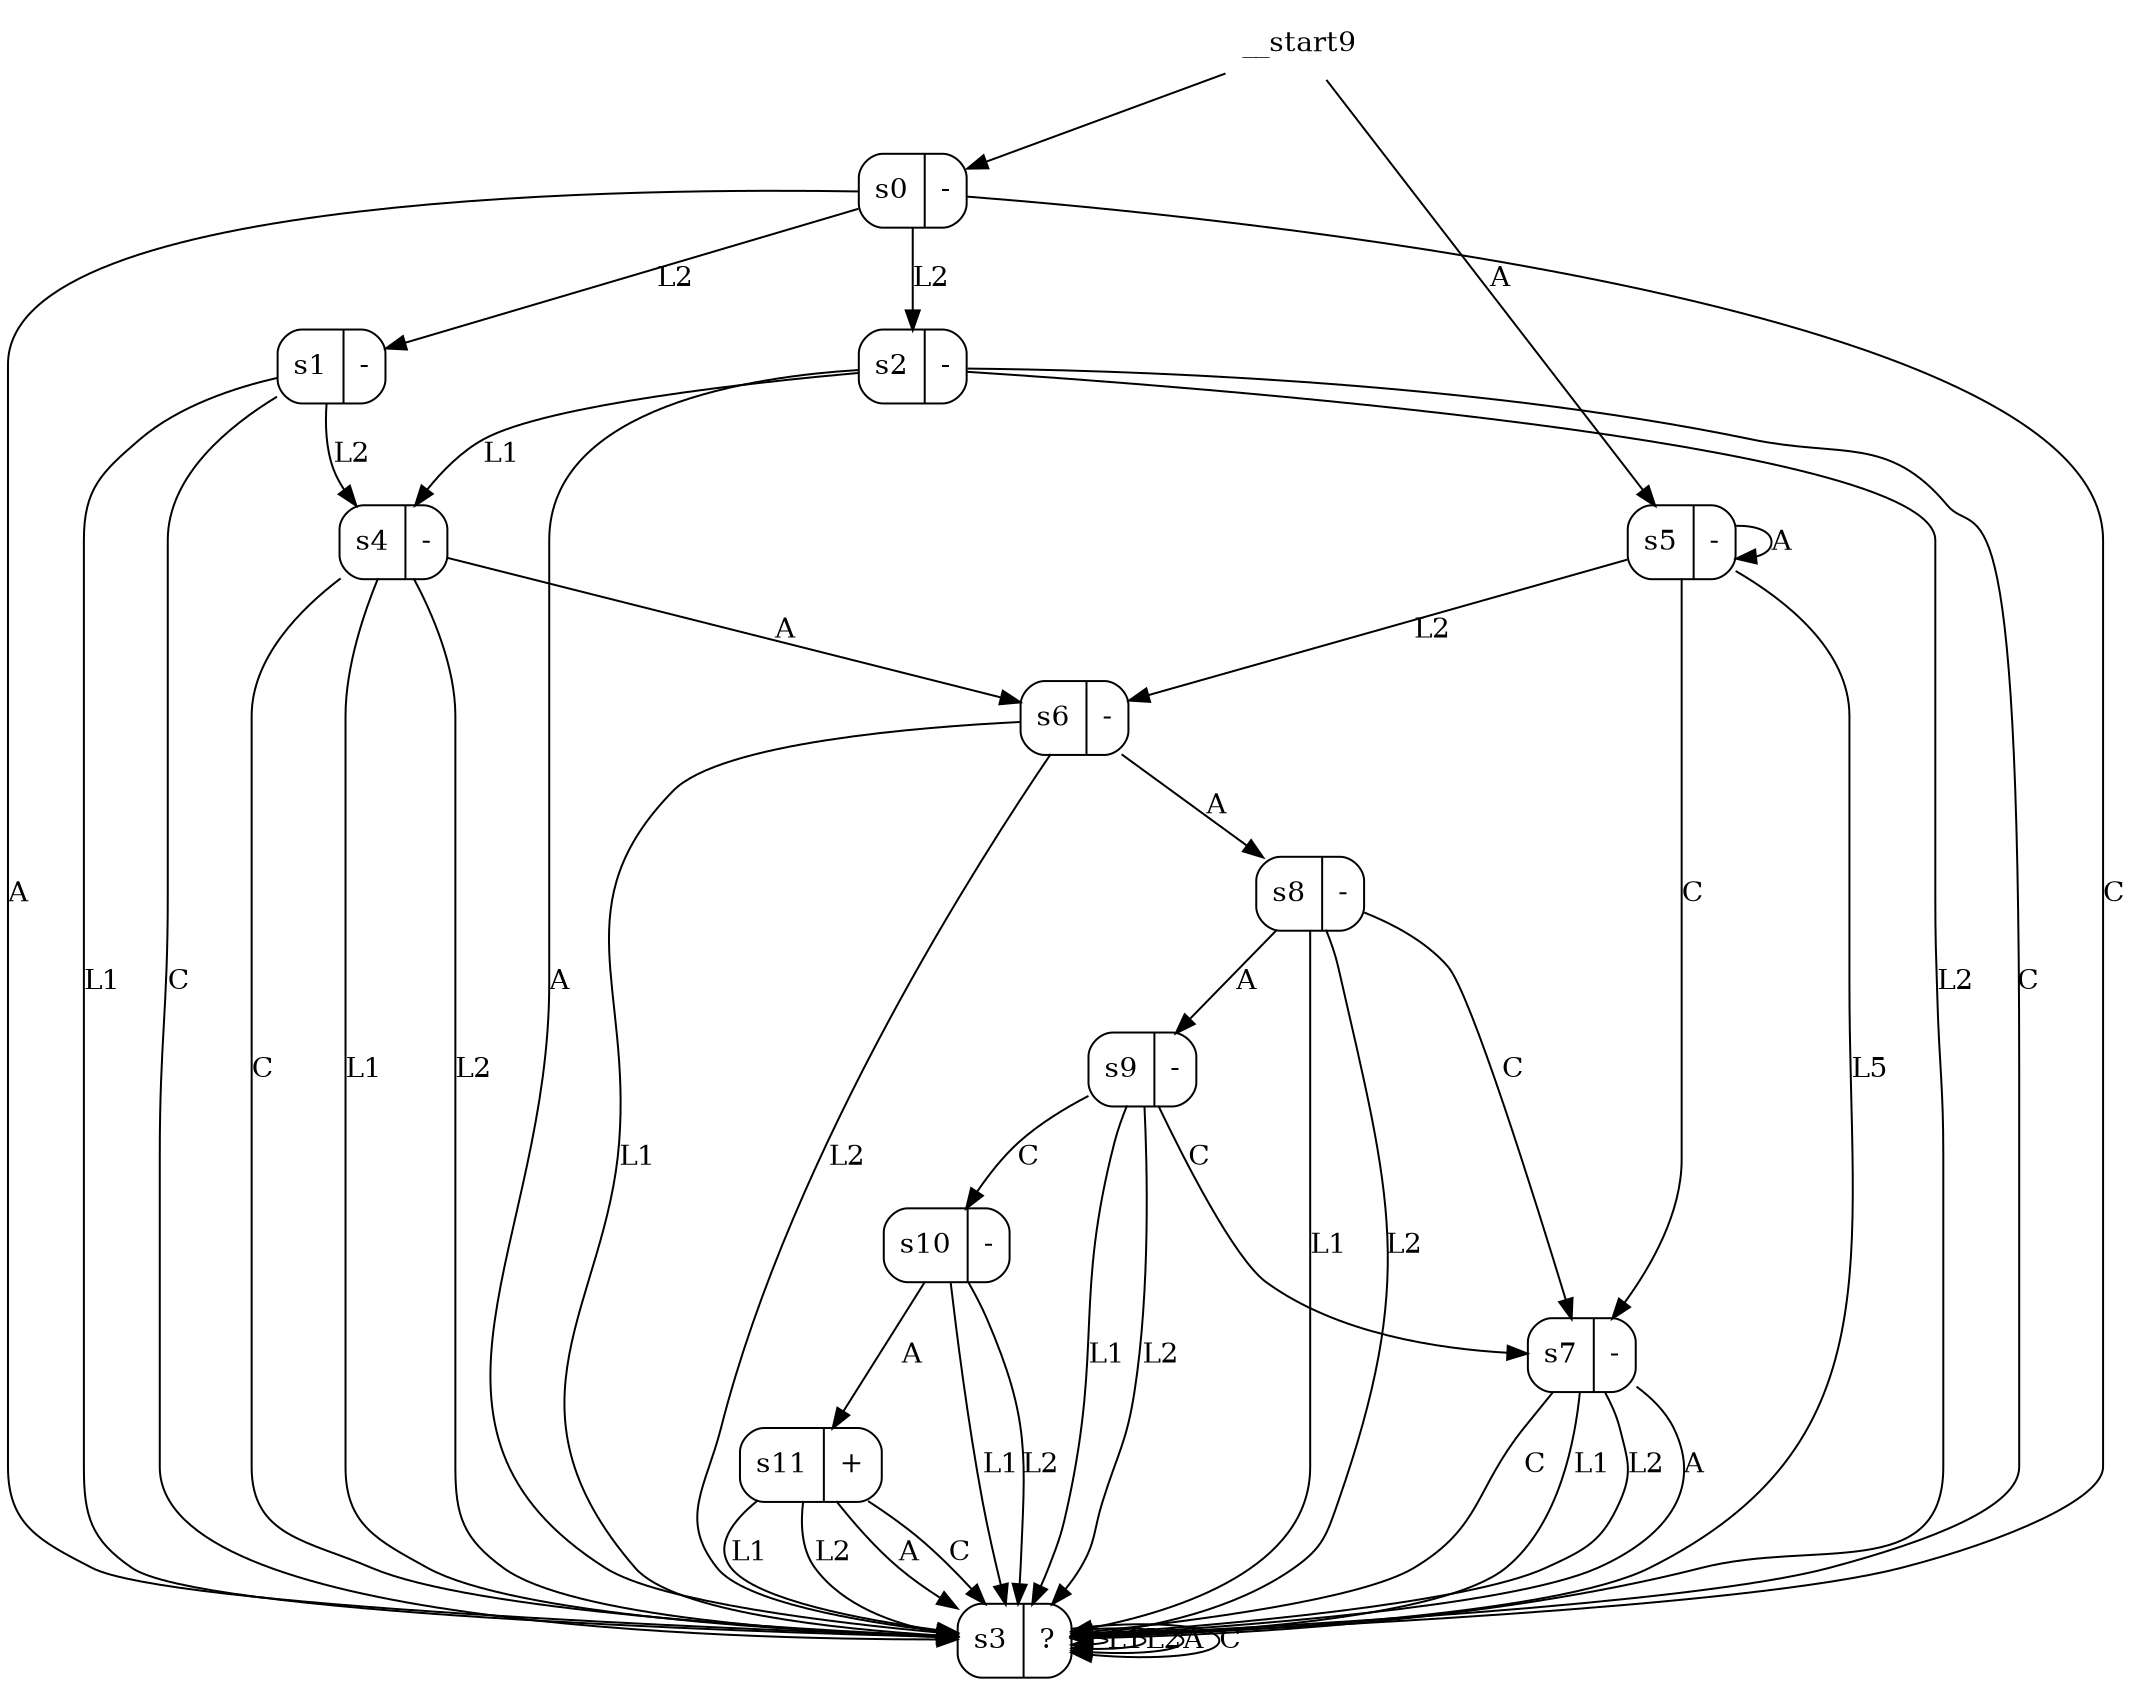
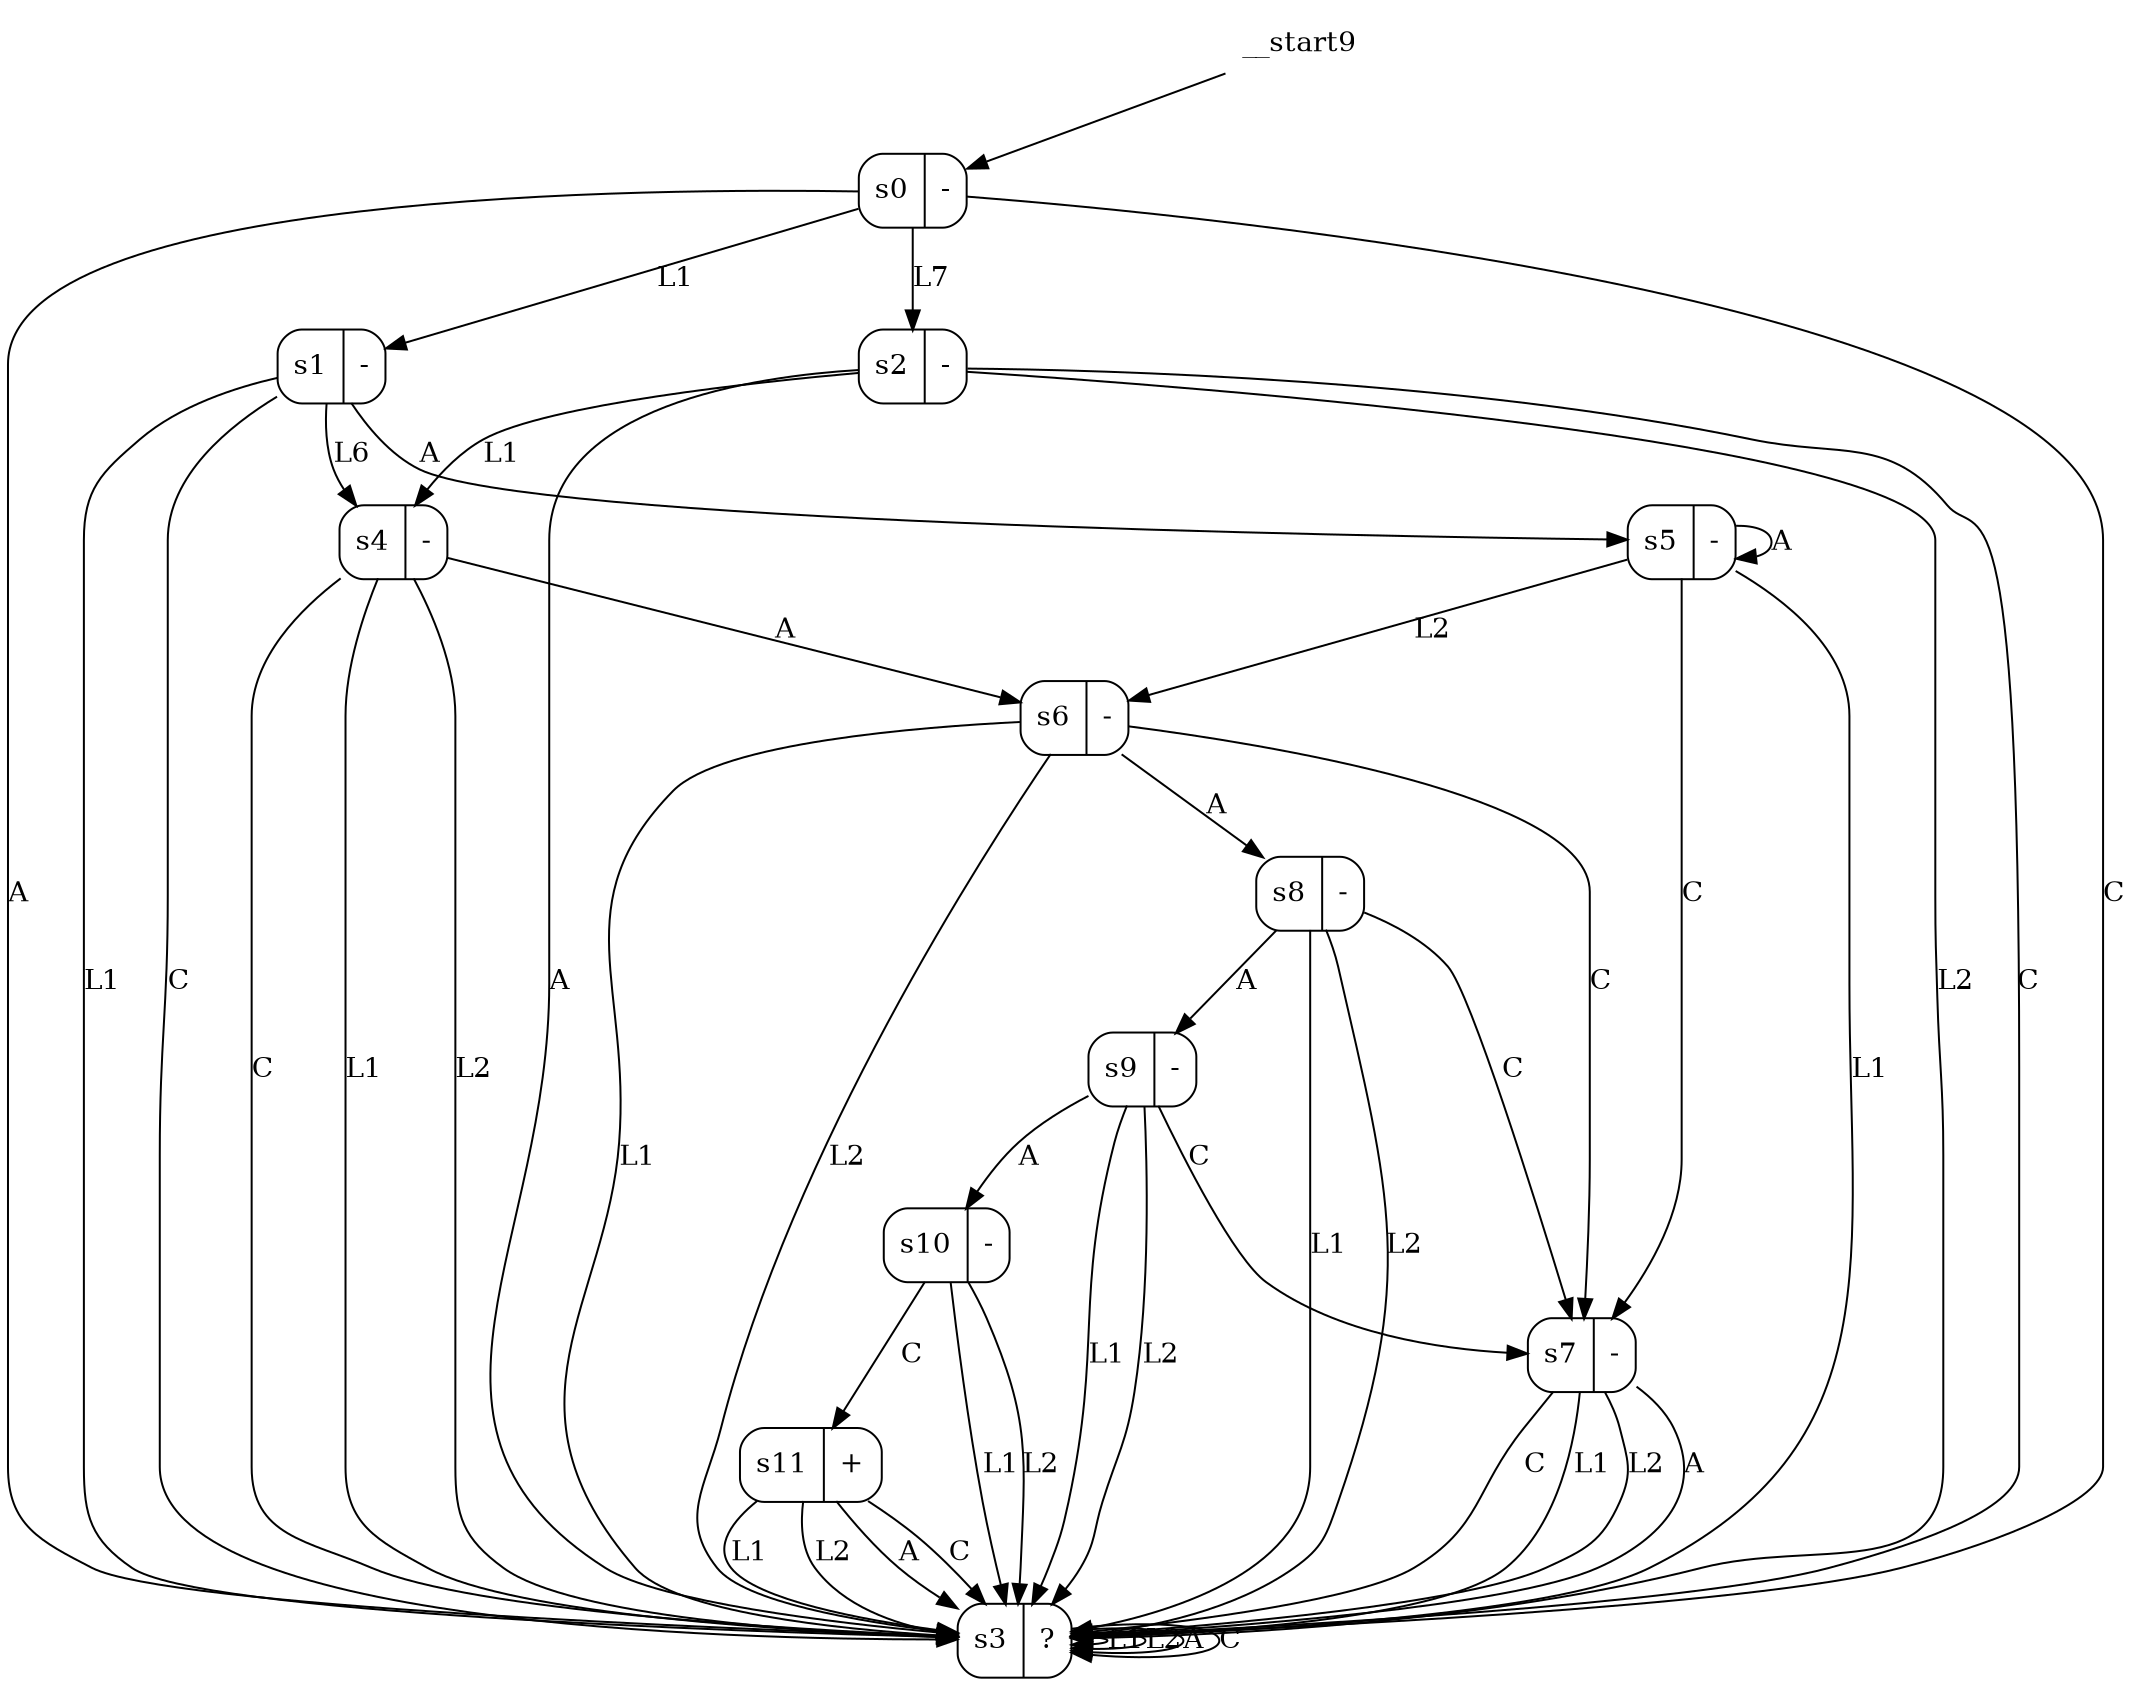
(676, 279) -> (676, 279)
(932, 279) -> (932, 279)
(1485, 285) -> (964, 523)
(353, 454) -> (353, 454)
none -> (1565, 849)
(1870, 1070) -> (1870, 1070)
(1029, 1157) -> (1029, 1157)
(912, 1355) -> (912, 1355)
